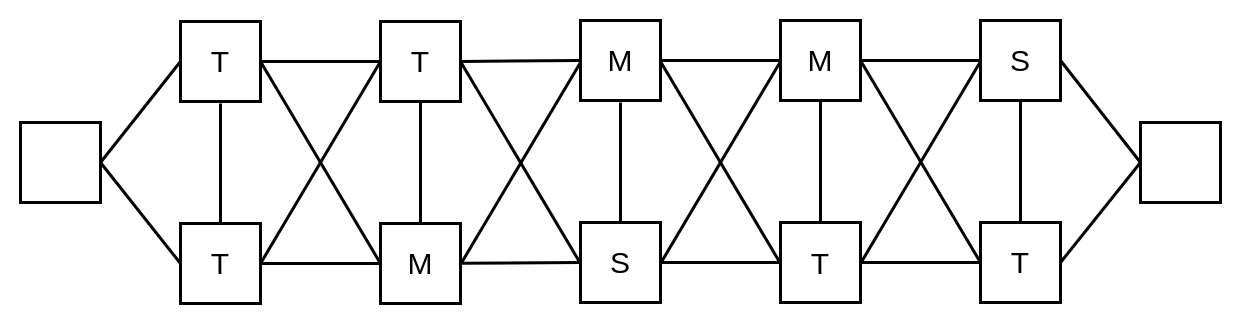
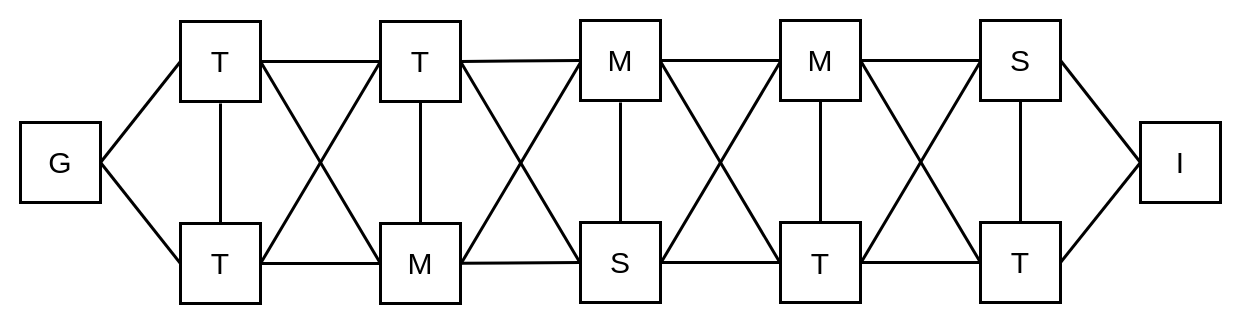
none -> (61, 163)
none -> (1181, 163)
